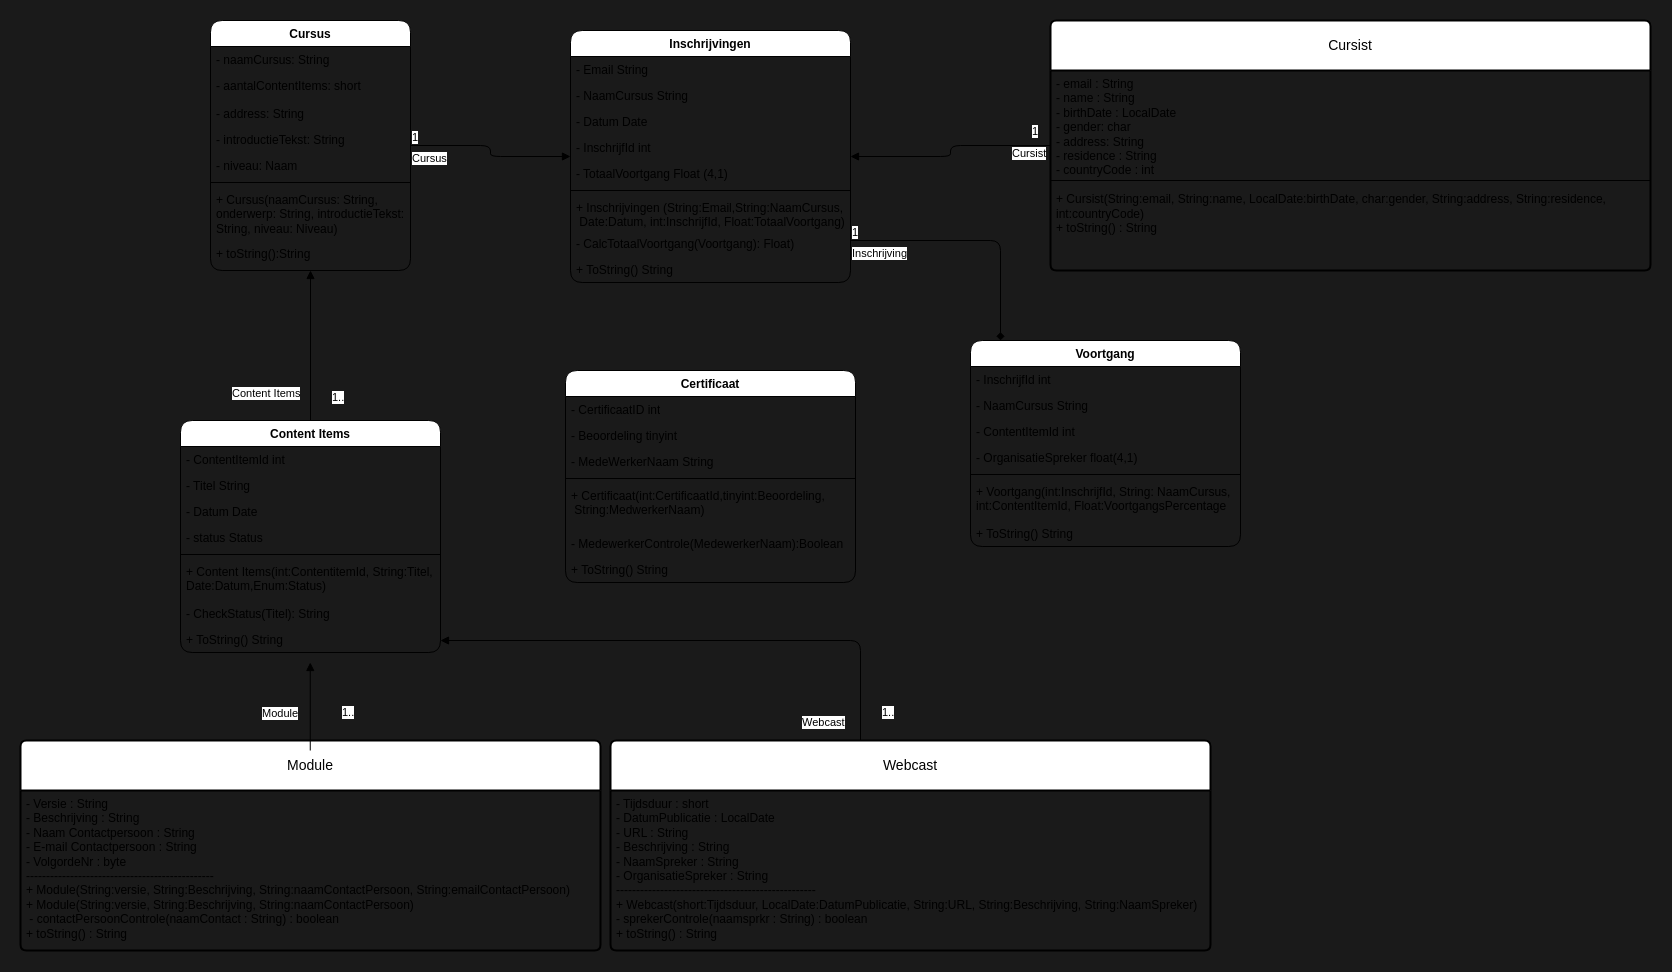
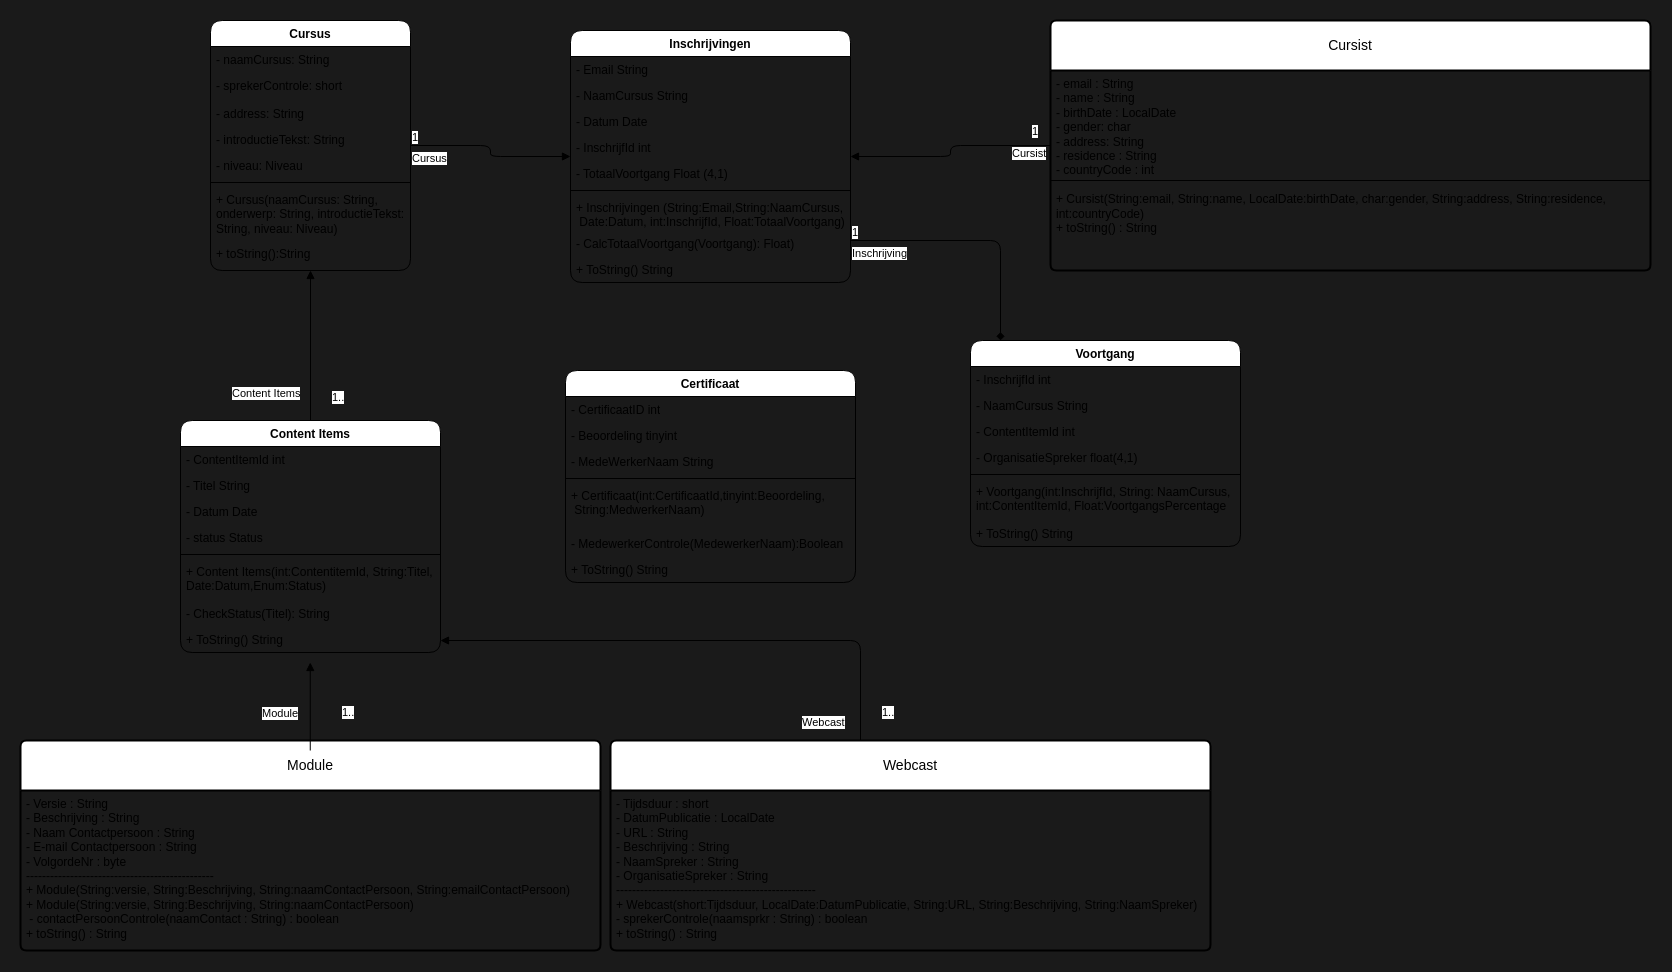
(301, 87) -> (291, 87)
(257, 167) -> (262, 167)
